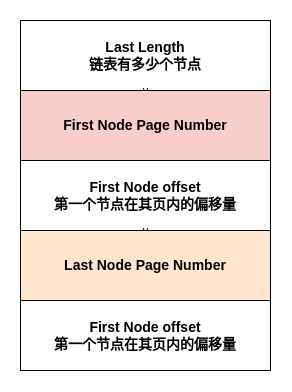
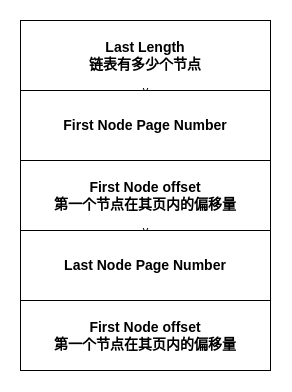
(146, 126) -> (146, 126)
(146, 266) -> (146, 266)
